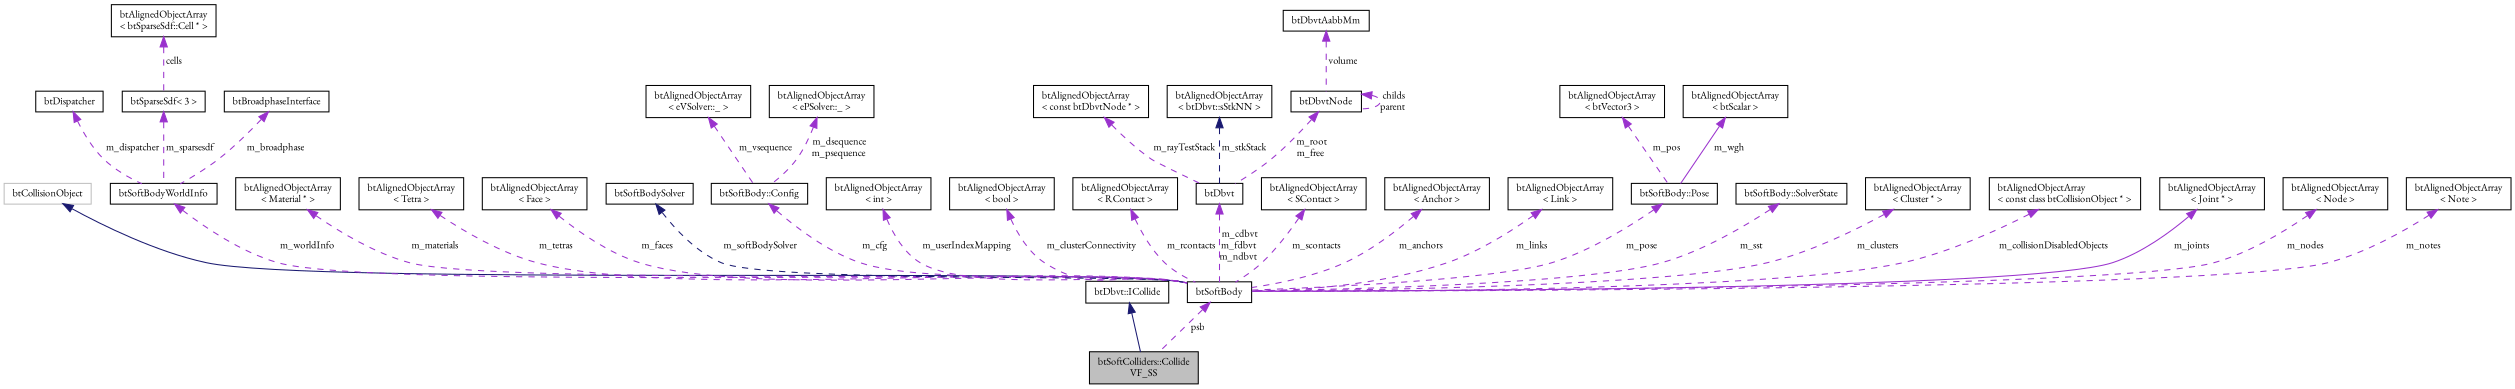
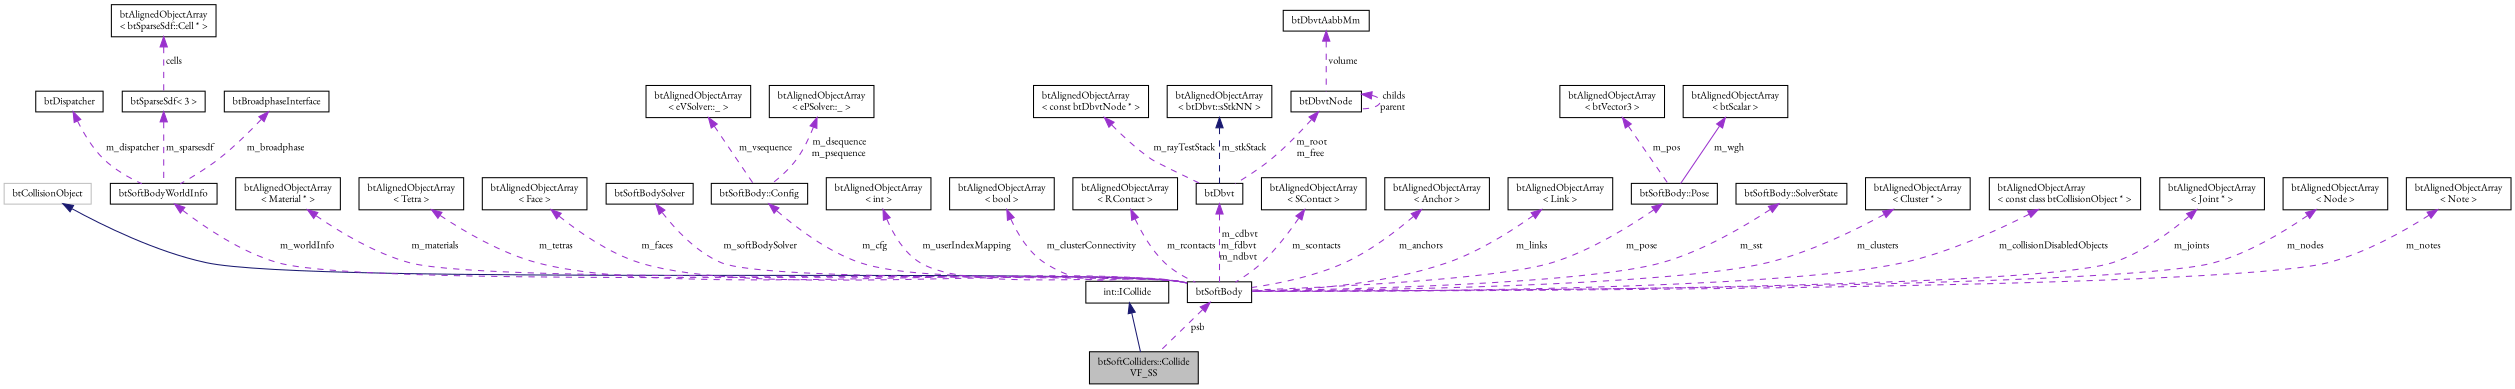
(915, 276) -> (915, 276)
(1728, 287) -> (1728, 287)
(1127, 292) -> (1127, 292)
